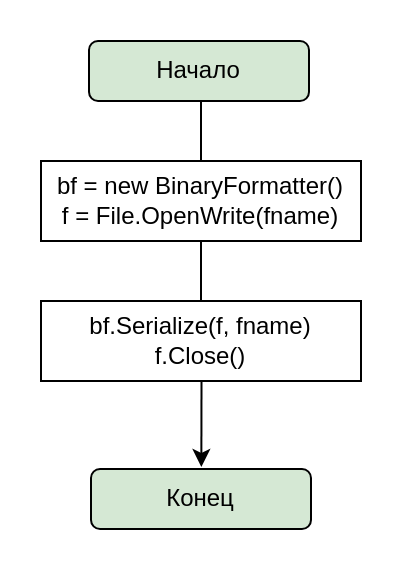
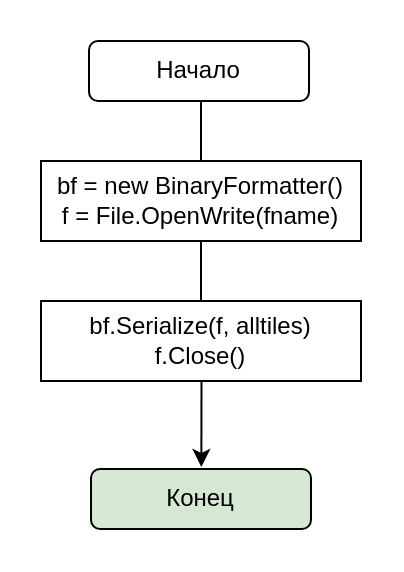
(199, 71) -> (199, 71)
(201, 341) -> (201, 341)
